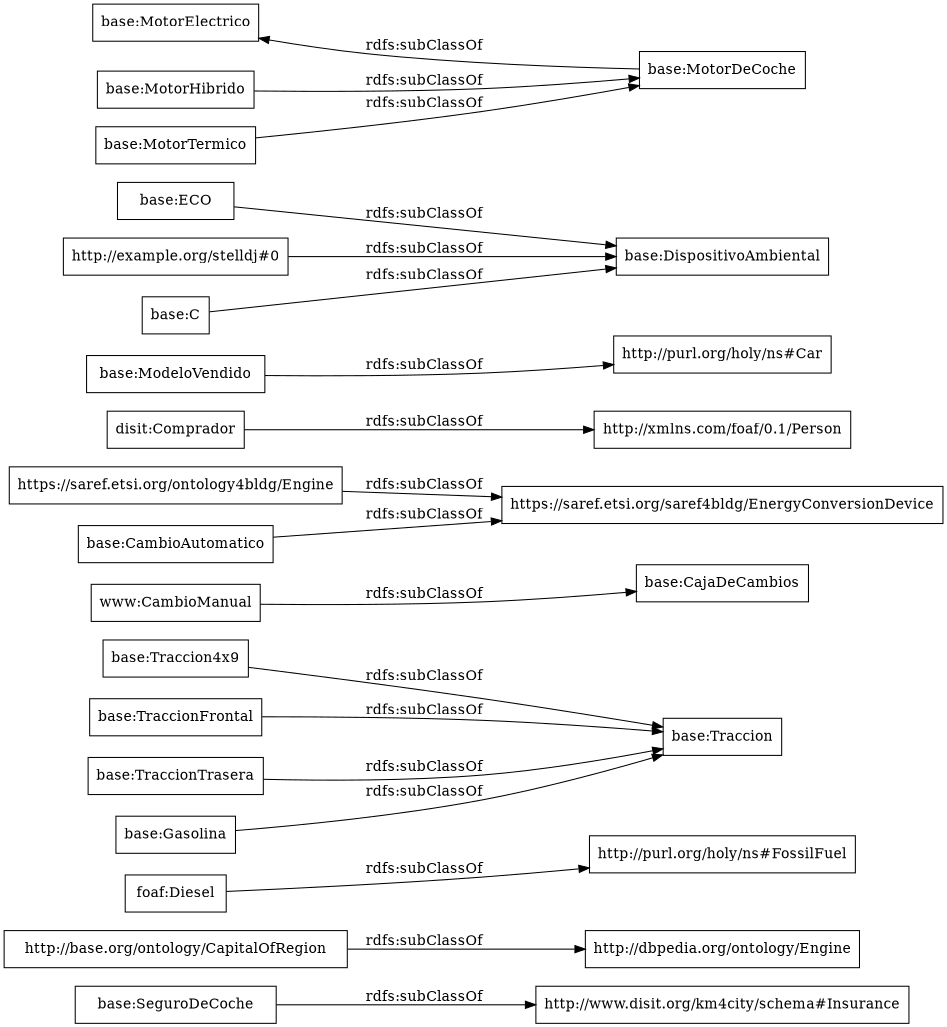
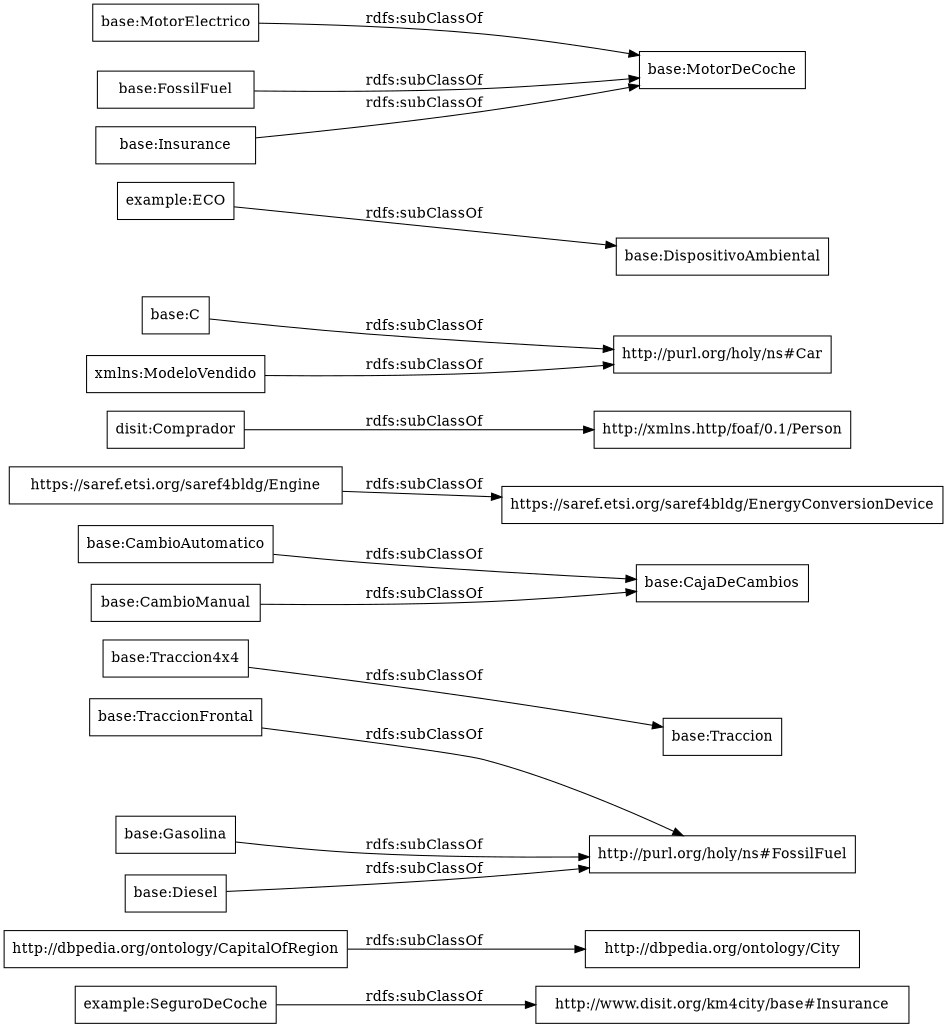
(454, 61) -> (445, 31)
(176, 90) -> (176, 90)
(176, 145) -> (176, 145)
(176, 201) -> (176, 201)
(176, 257) -> none
(408, 290) -> (406, 337)
(176, 374) -> (176, 374)
(722, 430) -> (722, 430)
(176, 485) -> (176, 485)
(382, 529) -> (449, 569)
(176, 603) -> (176, 603)
(176, 659) -> (176, 659)
(457, 719) -> (474, 758)
(176, 776) -> none
(446, 806) -> (407, 855)
(176, 893) -> (176, 893)
(176, 949) -> (176, 949)
(722, 949) -> (722, 949)
(176, 1005) -> (176, 1005)
(722, 1005) -> (722, 1005)
